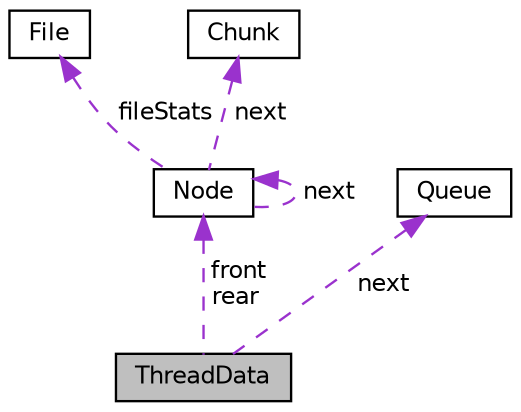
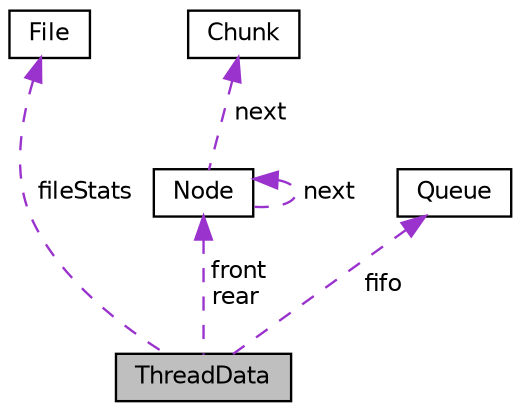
(115, 130) -> (45, 242)
(380, 285) -> (380, 285)
